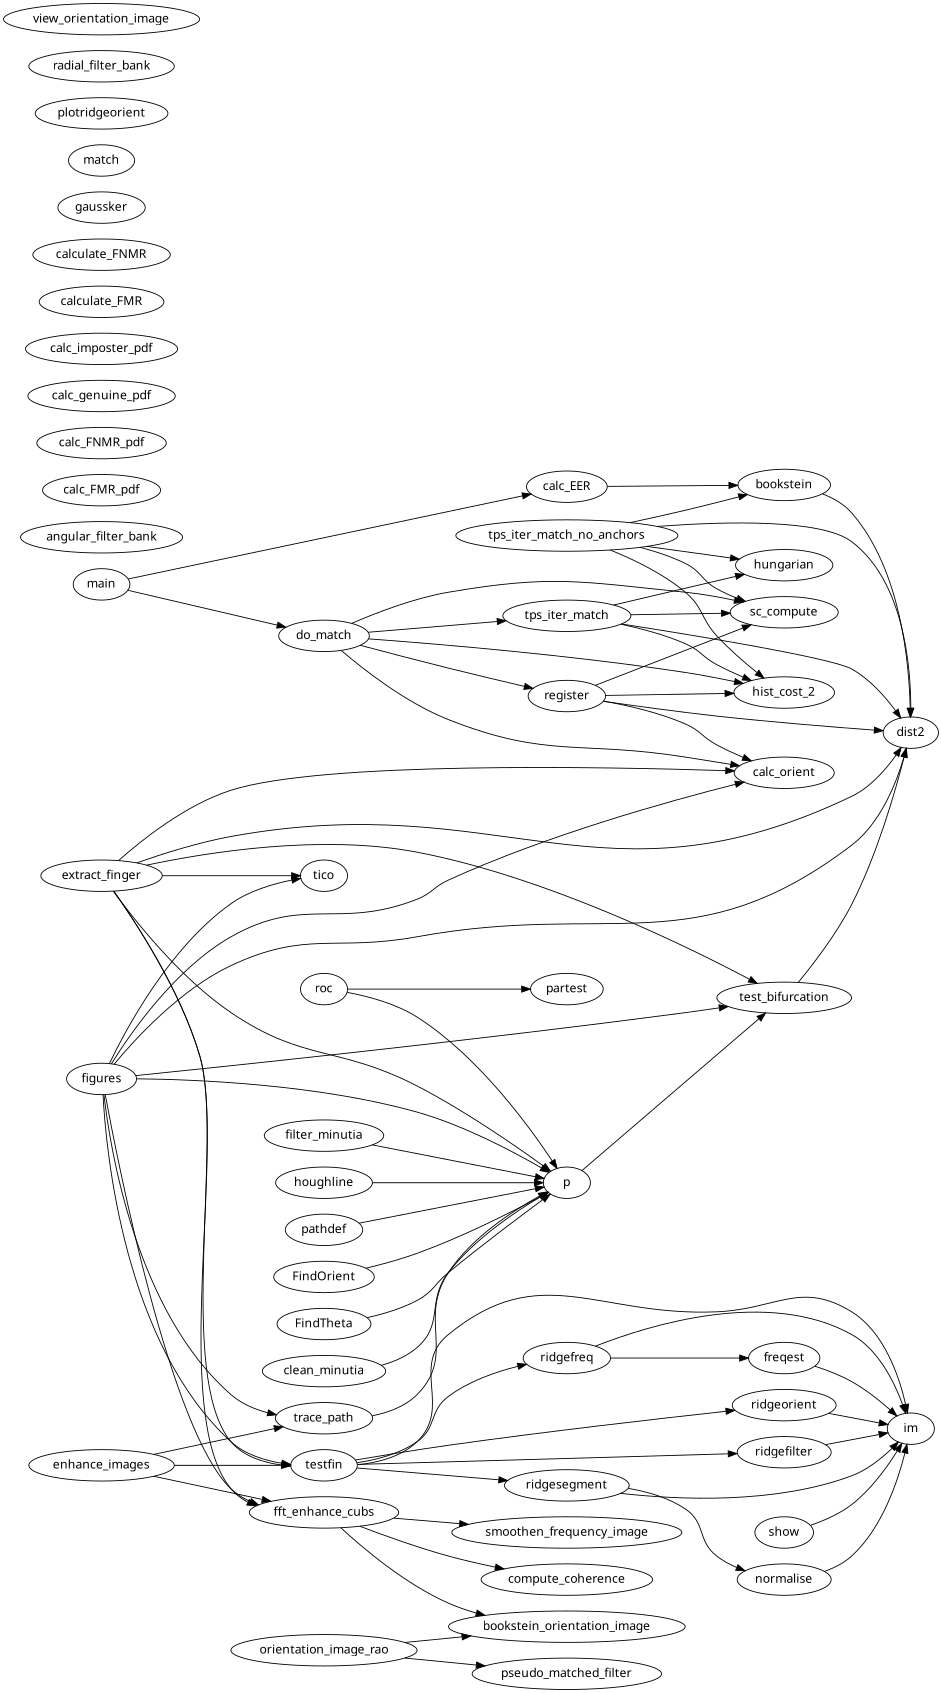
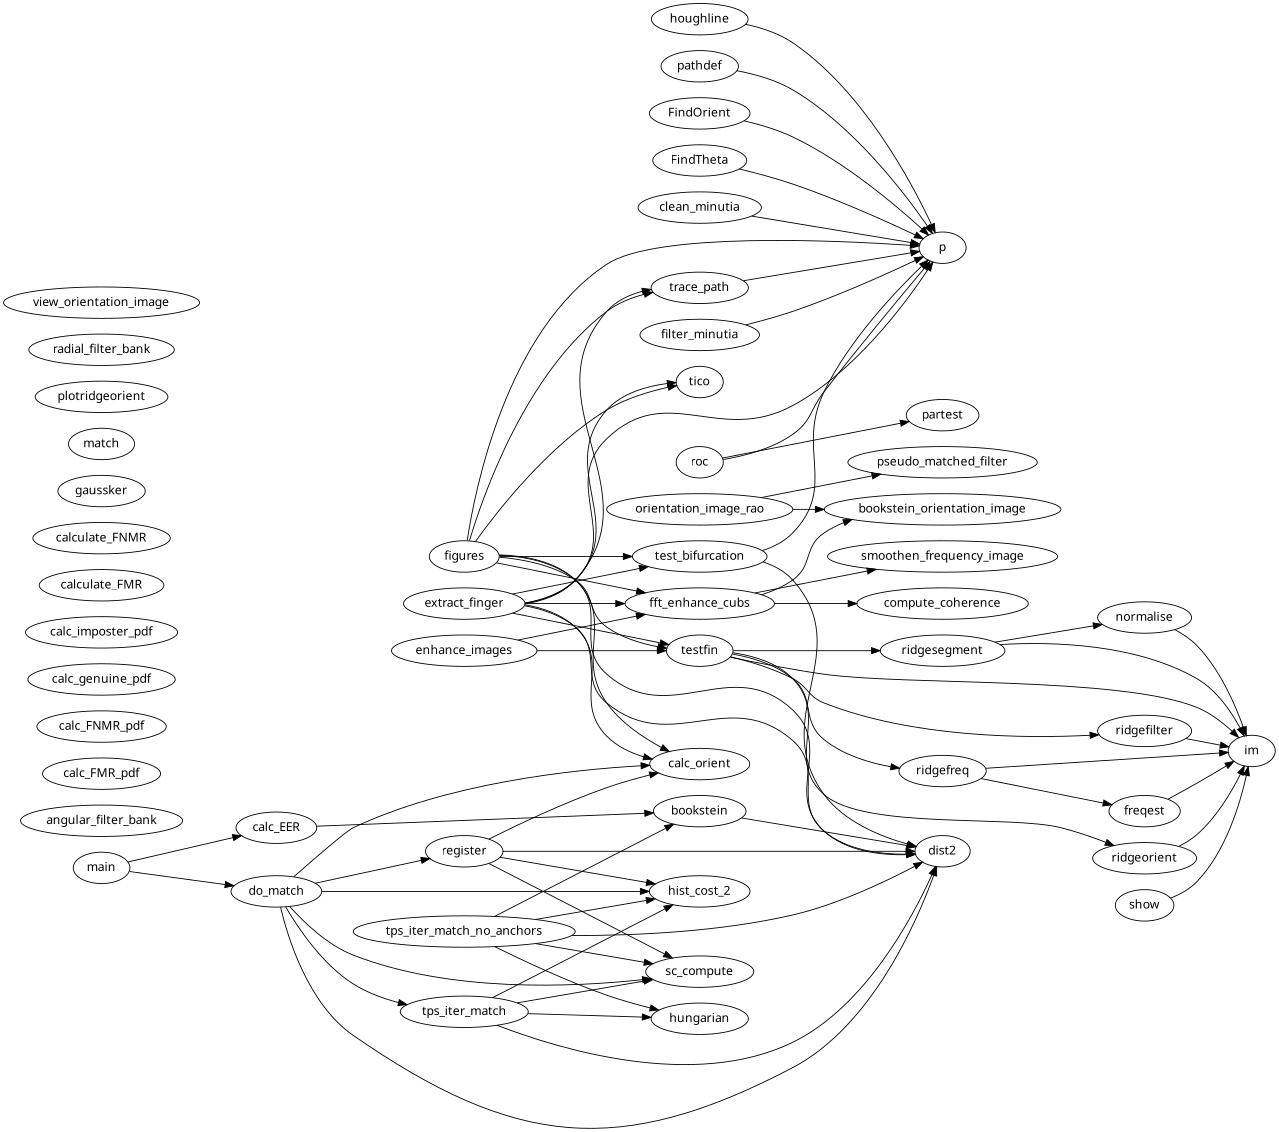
(670, 1095) -> (815, 420)
none -> (614, 1127)
(217, 1441) -> (598, 472)
